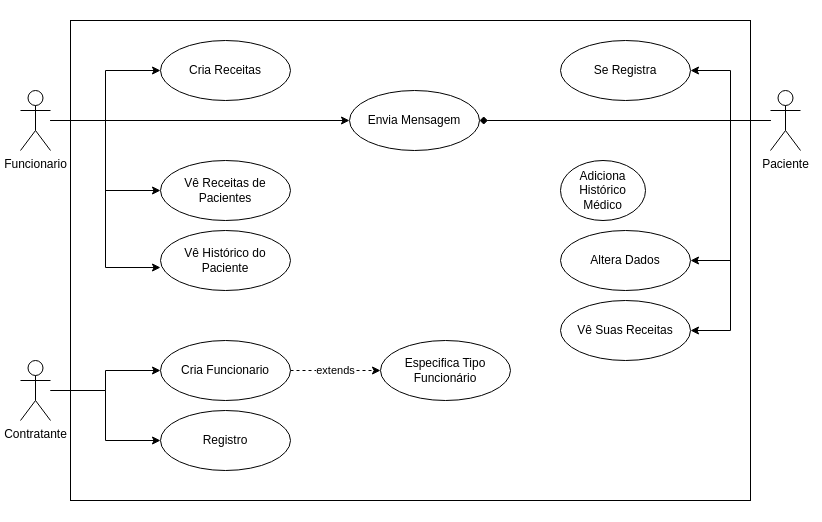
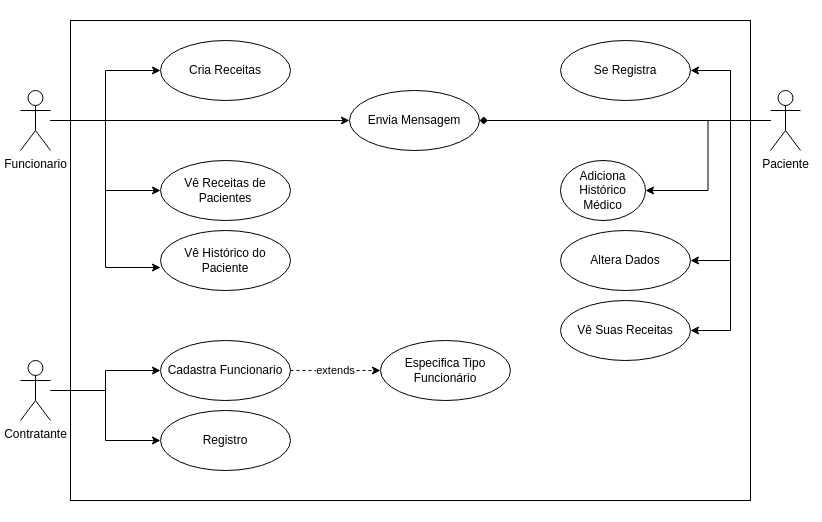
none -> (708, 184)
(226, 371) -> (226, 371)
